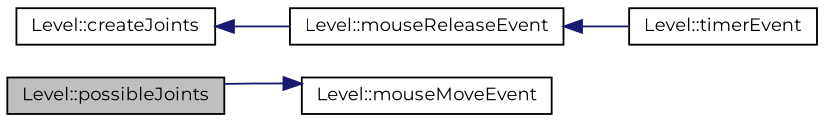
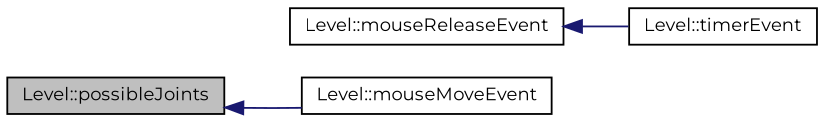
(116, 26) -> none
(254, 83) -> (273, 108)
